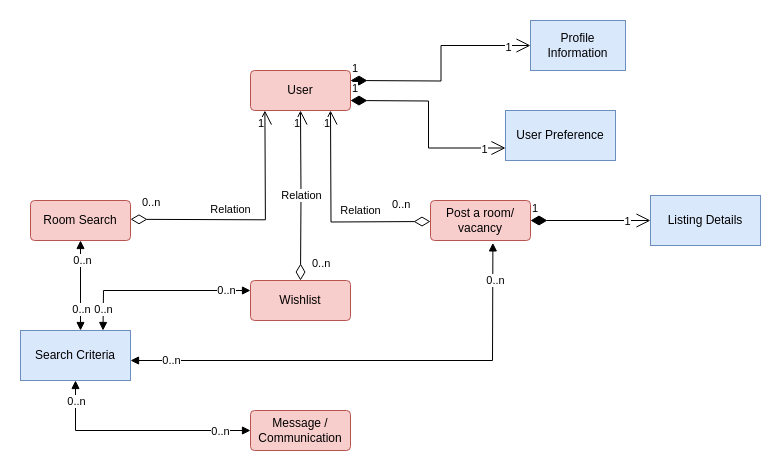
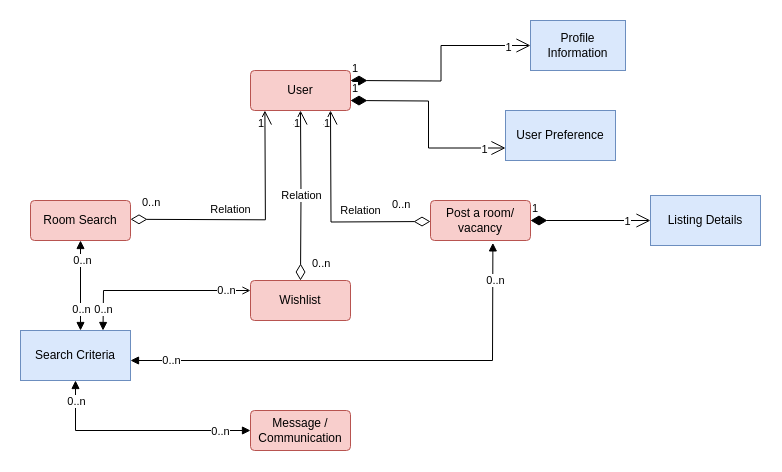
(241, 291) -> (243, 291)
